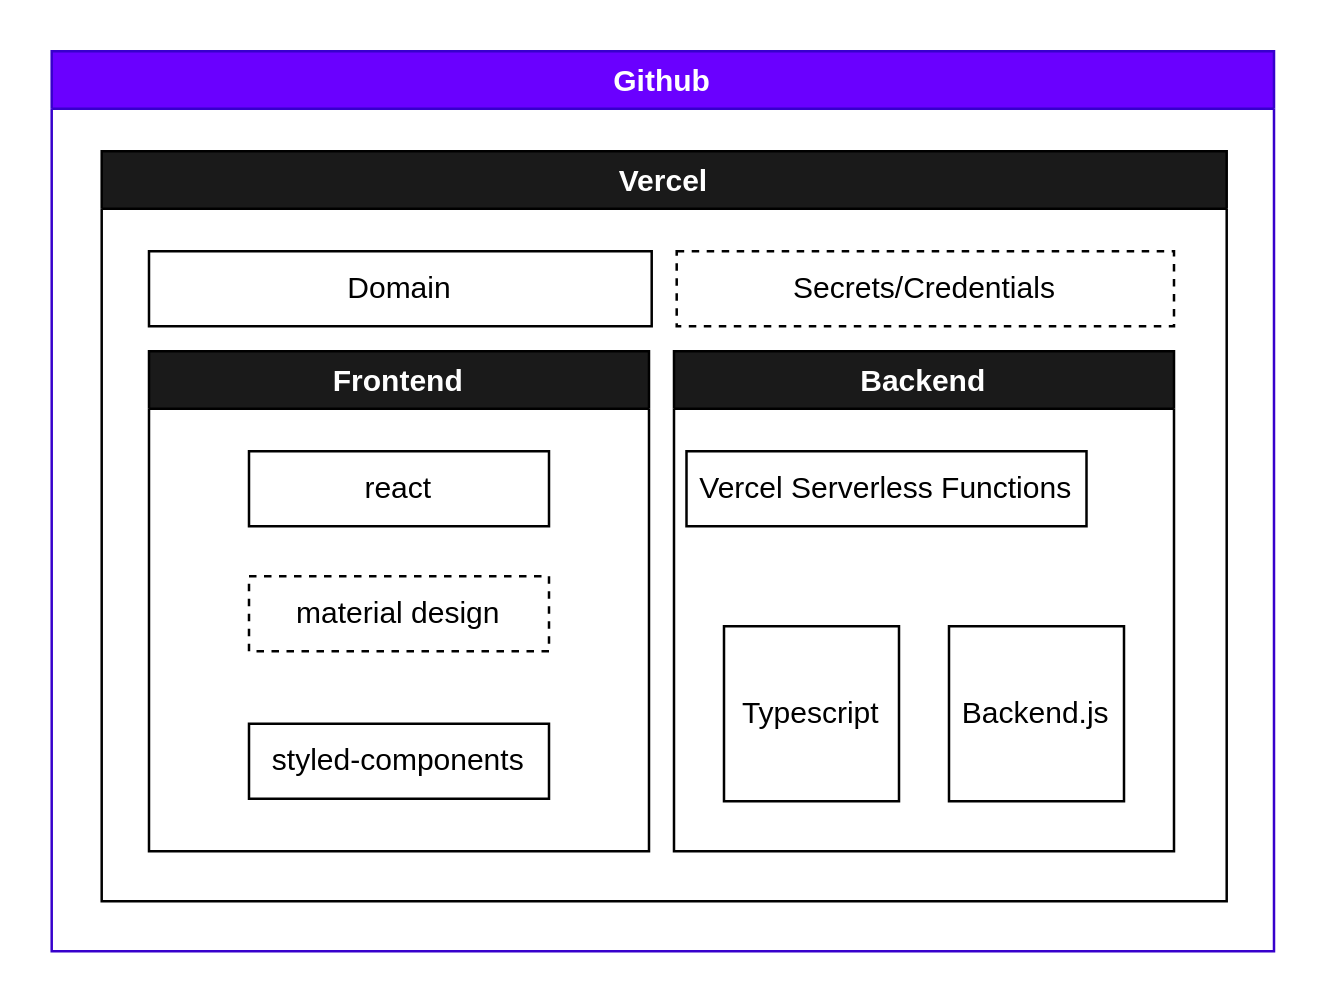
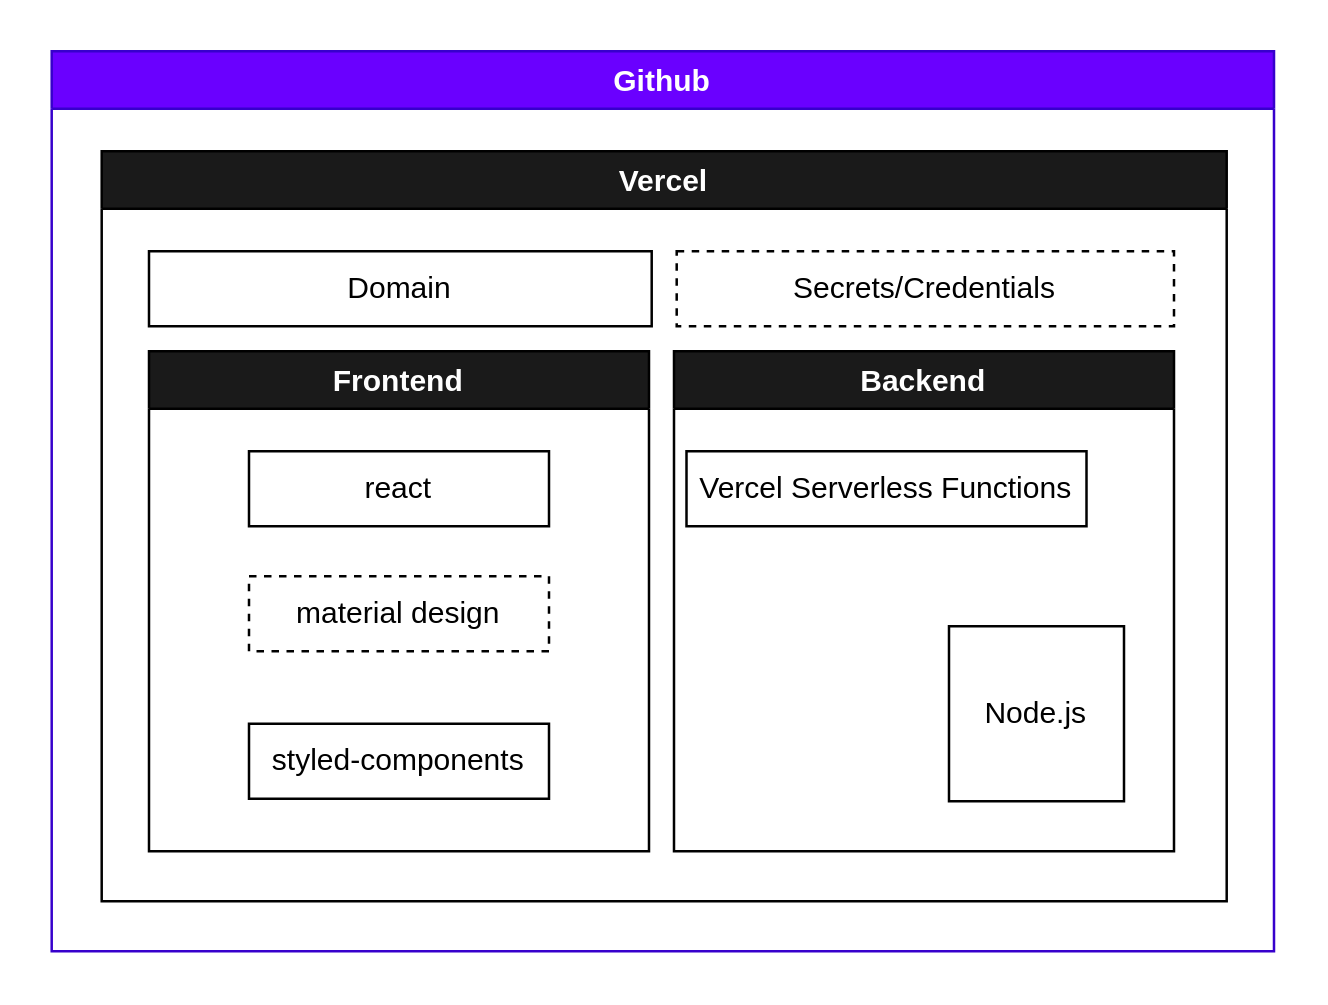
(811, 714) -> none
(1036, 714) -> (1036, 714)
